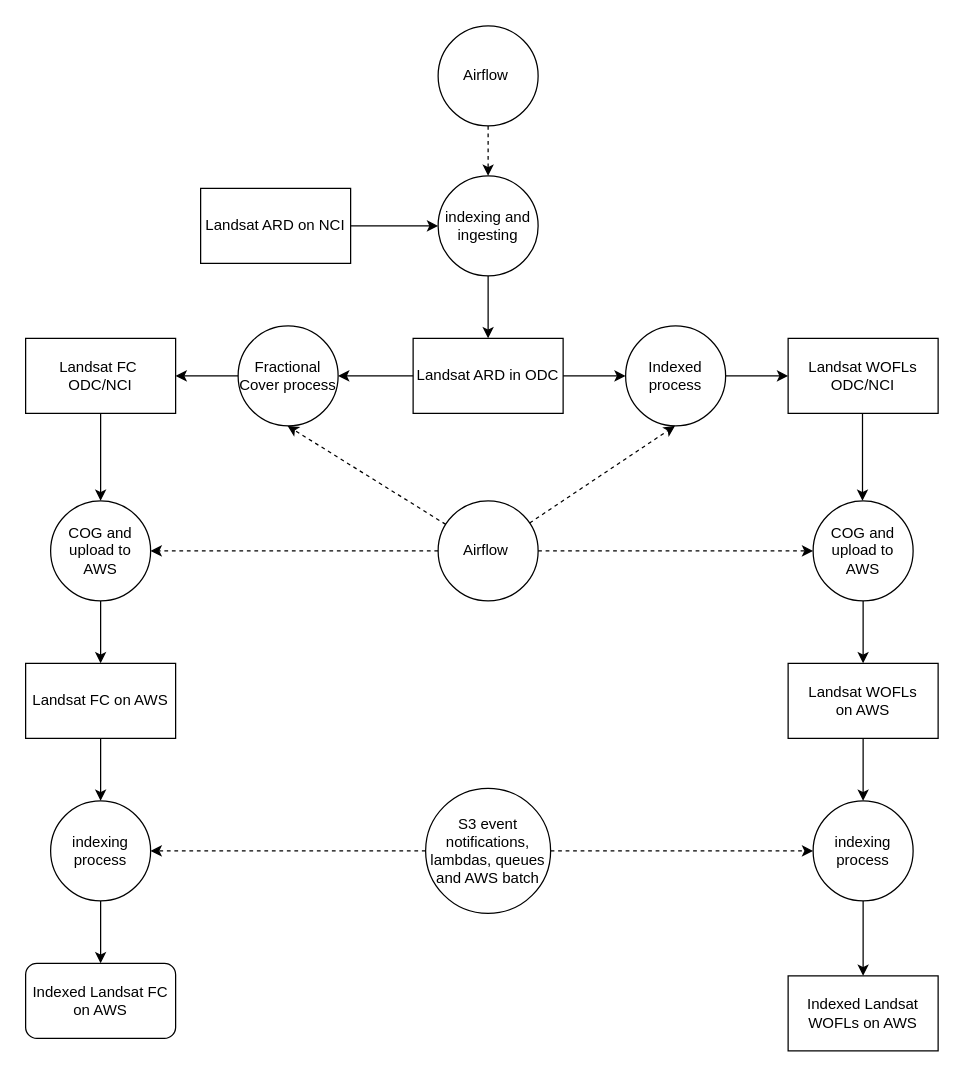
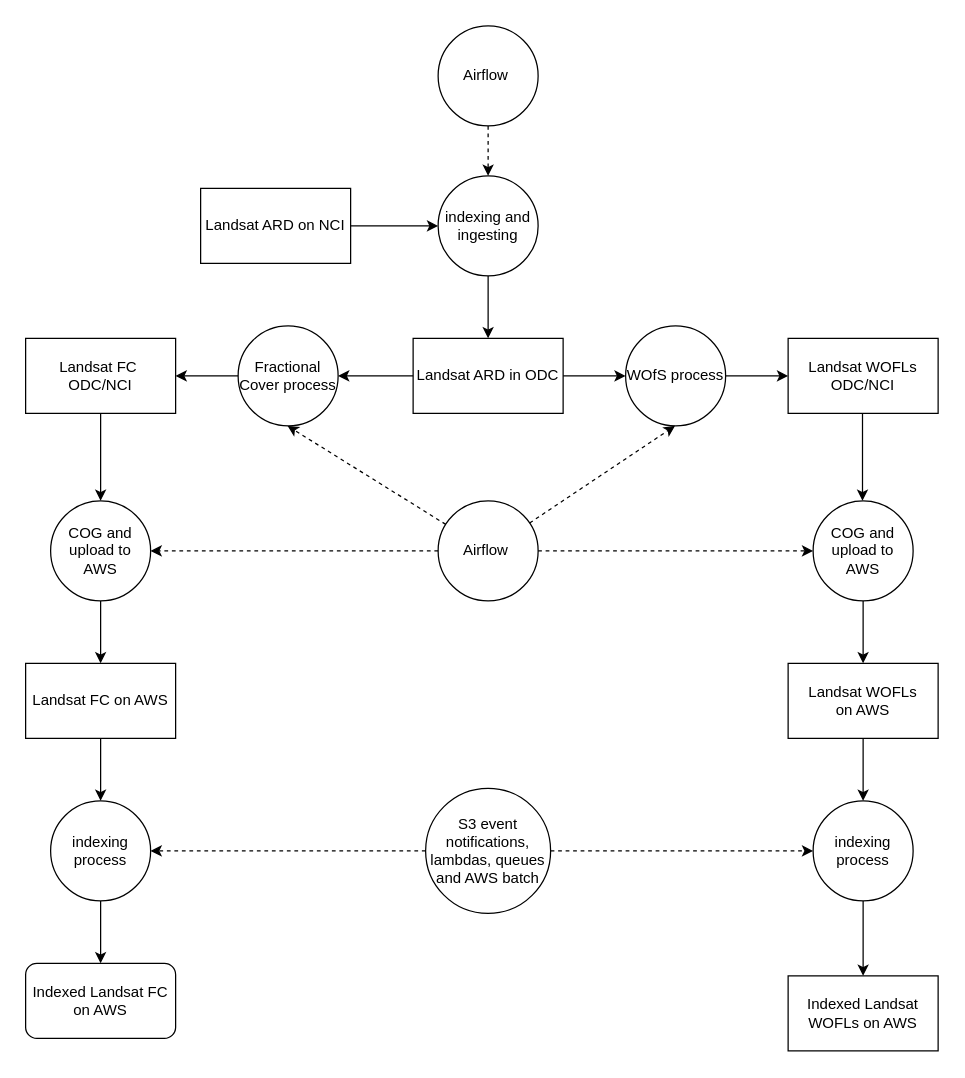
(676, 376) -> (676, 376)
